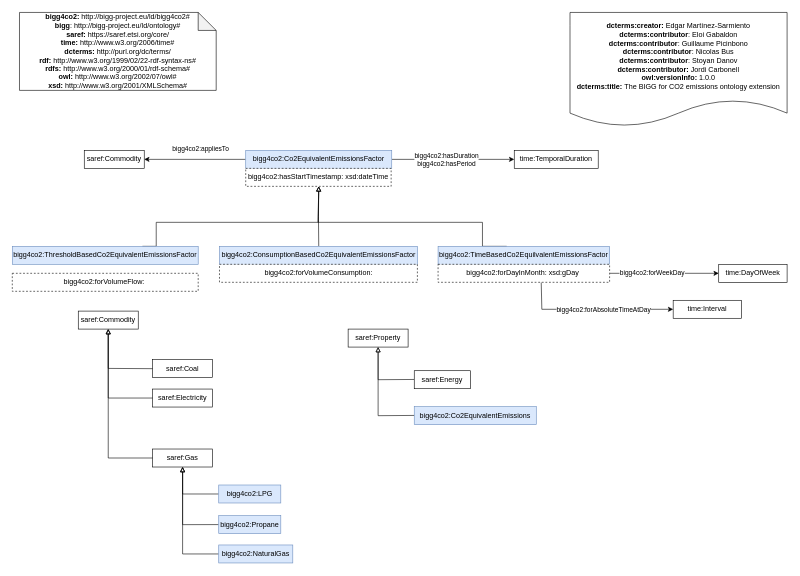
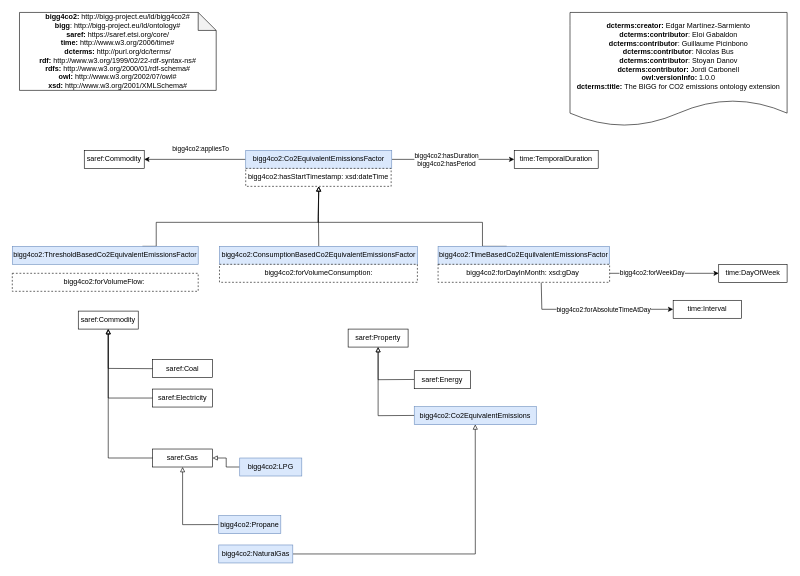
(250, 494) -> (271, 467)
(187, 554) -> (446, 554)
